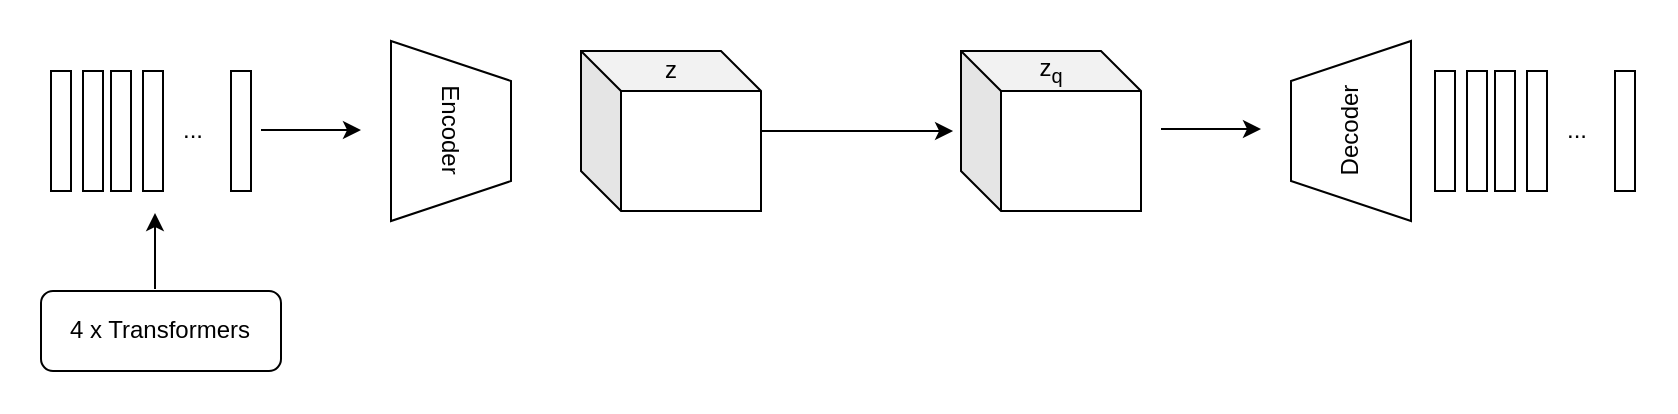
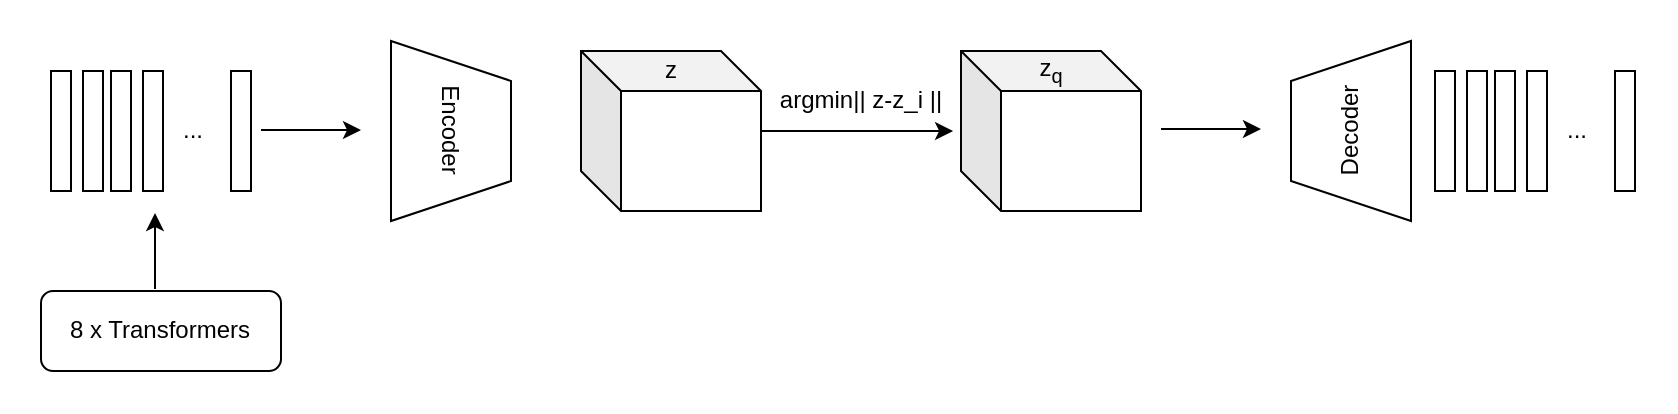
none -> (861, 101)
(161, 331) -> (161, 331)
